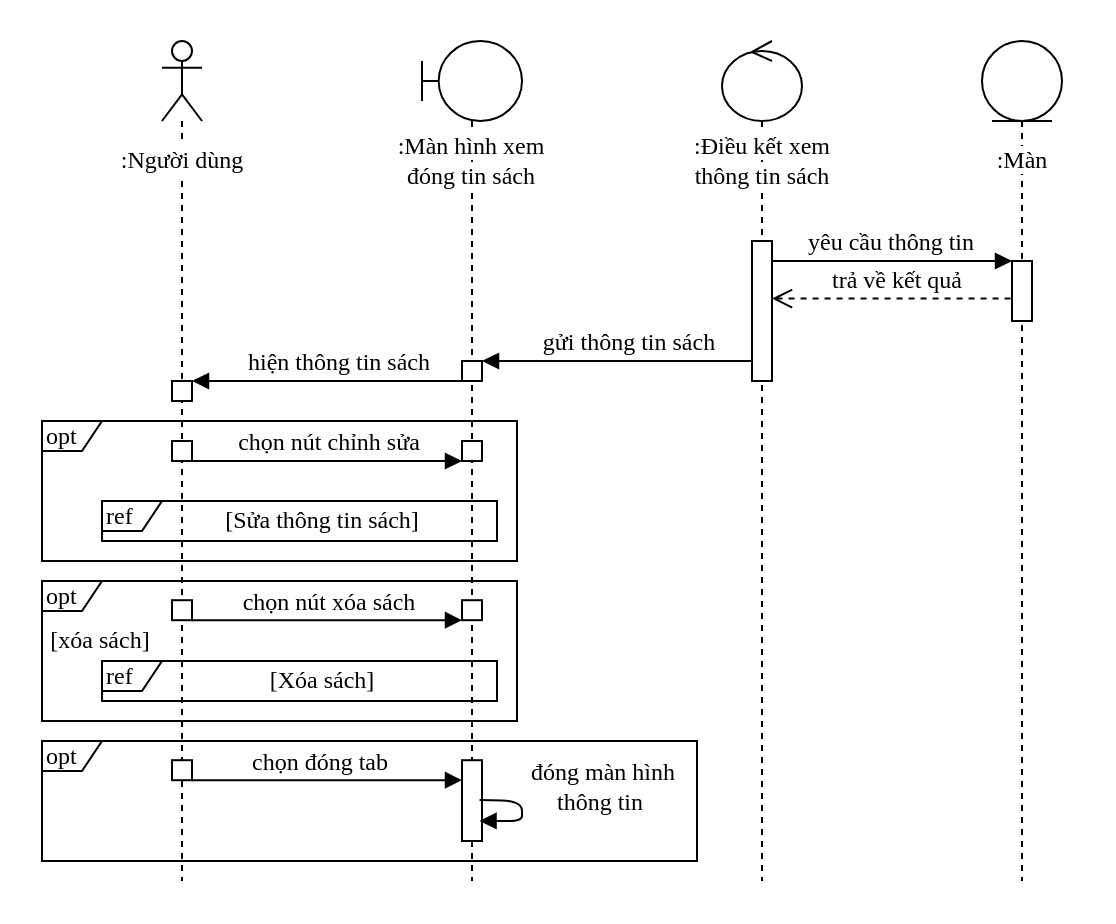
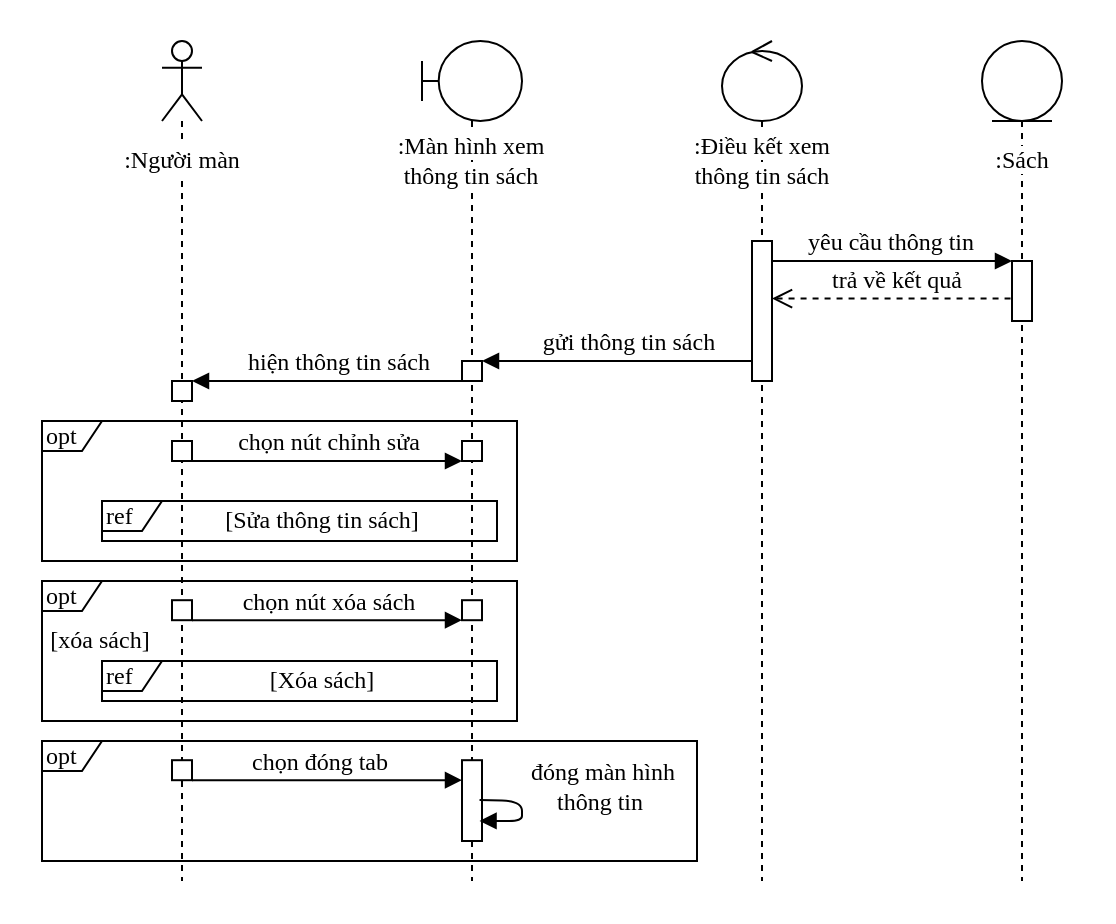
(183, 161) -> (183, 161)
(472, 161) -> (472, 161)
(1023, 161) -> (1023, 161)
